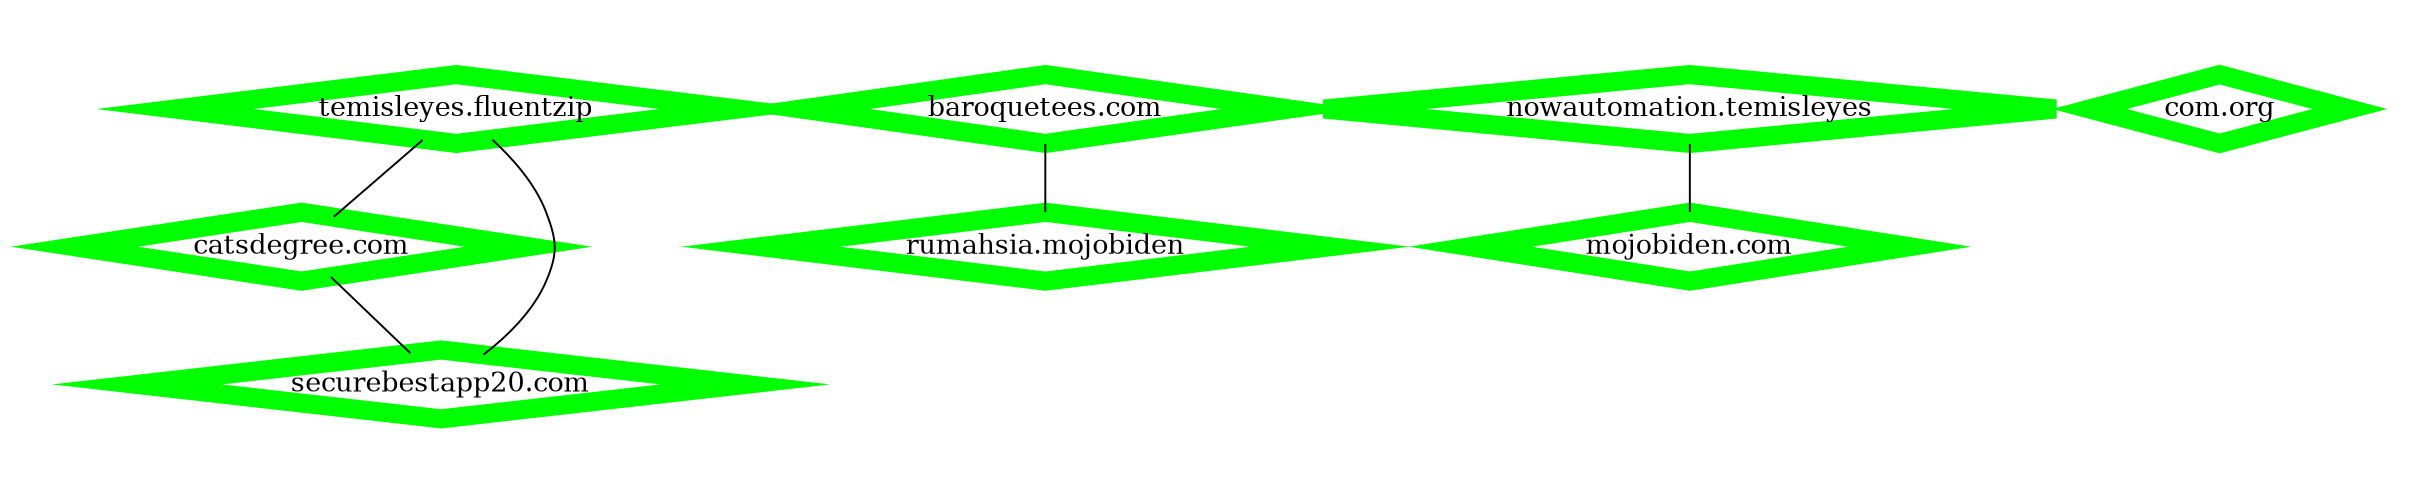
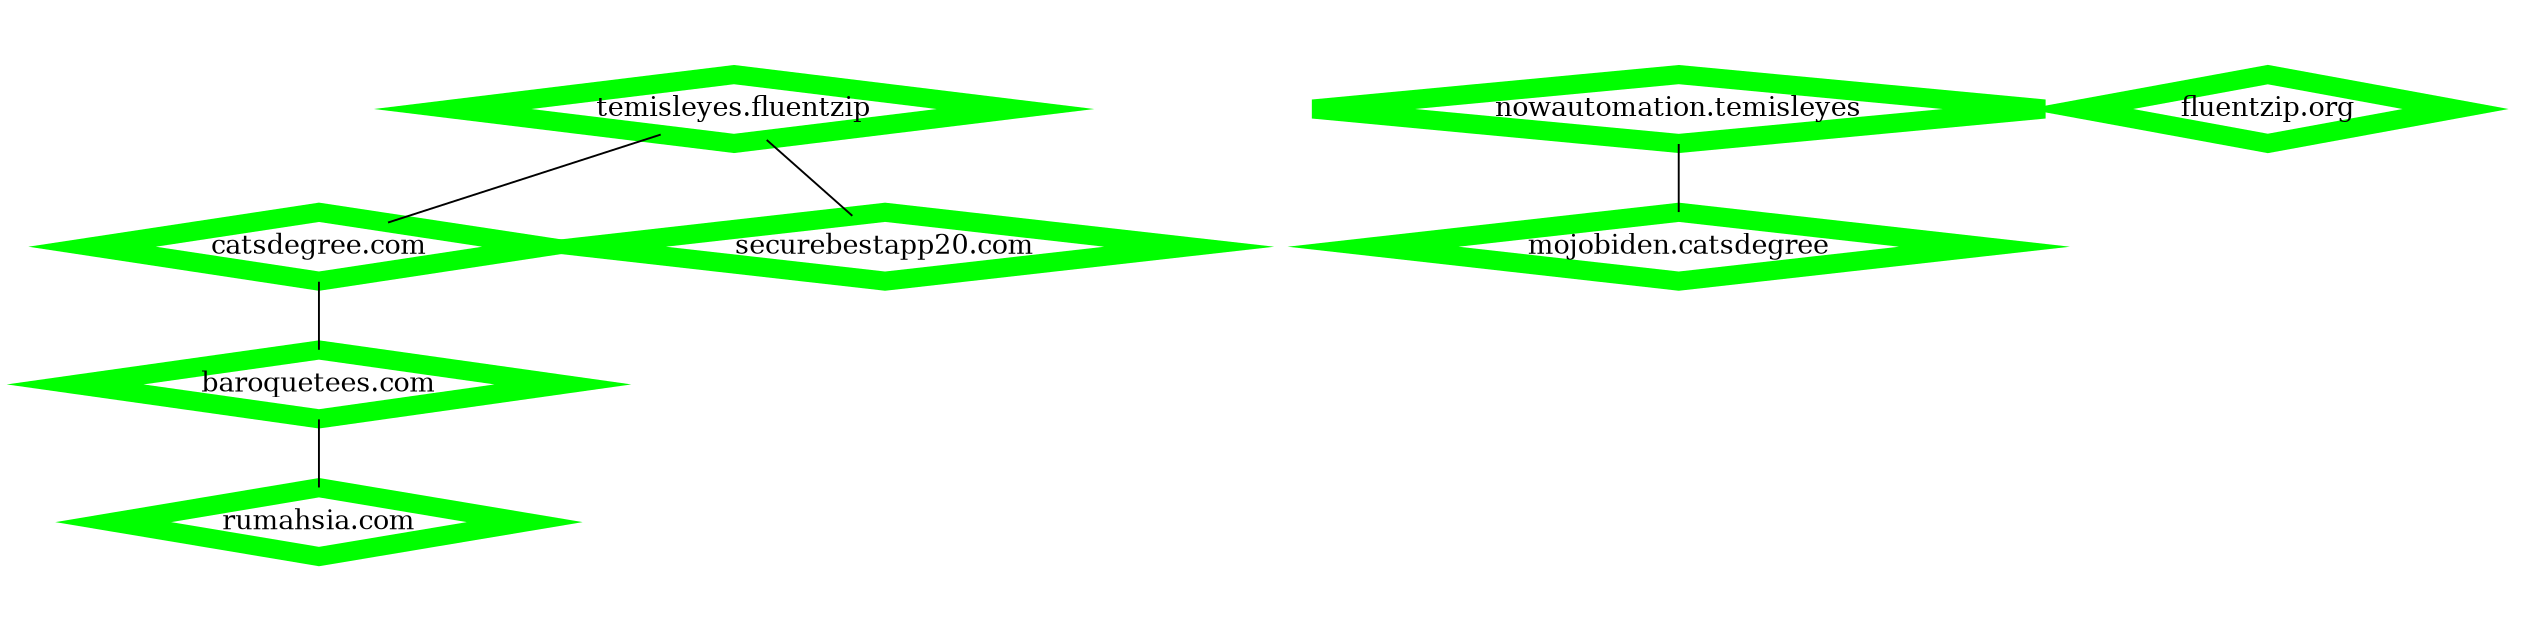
(2220, 109) -> (2268, 109)
(1045, 247) -> (319, 522)
(1690, 247) -> (1679, 247)
(371, 315) -> (319, 316)
